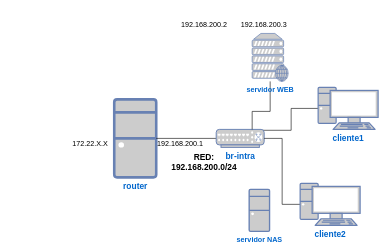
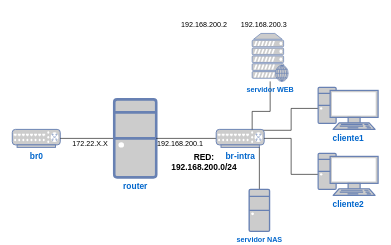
none -> (36, 138)
none -> (87, 138)
none -> (260, 168)
(330, 204) -> (348, 174)
